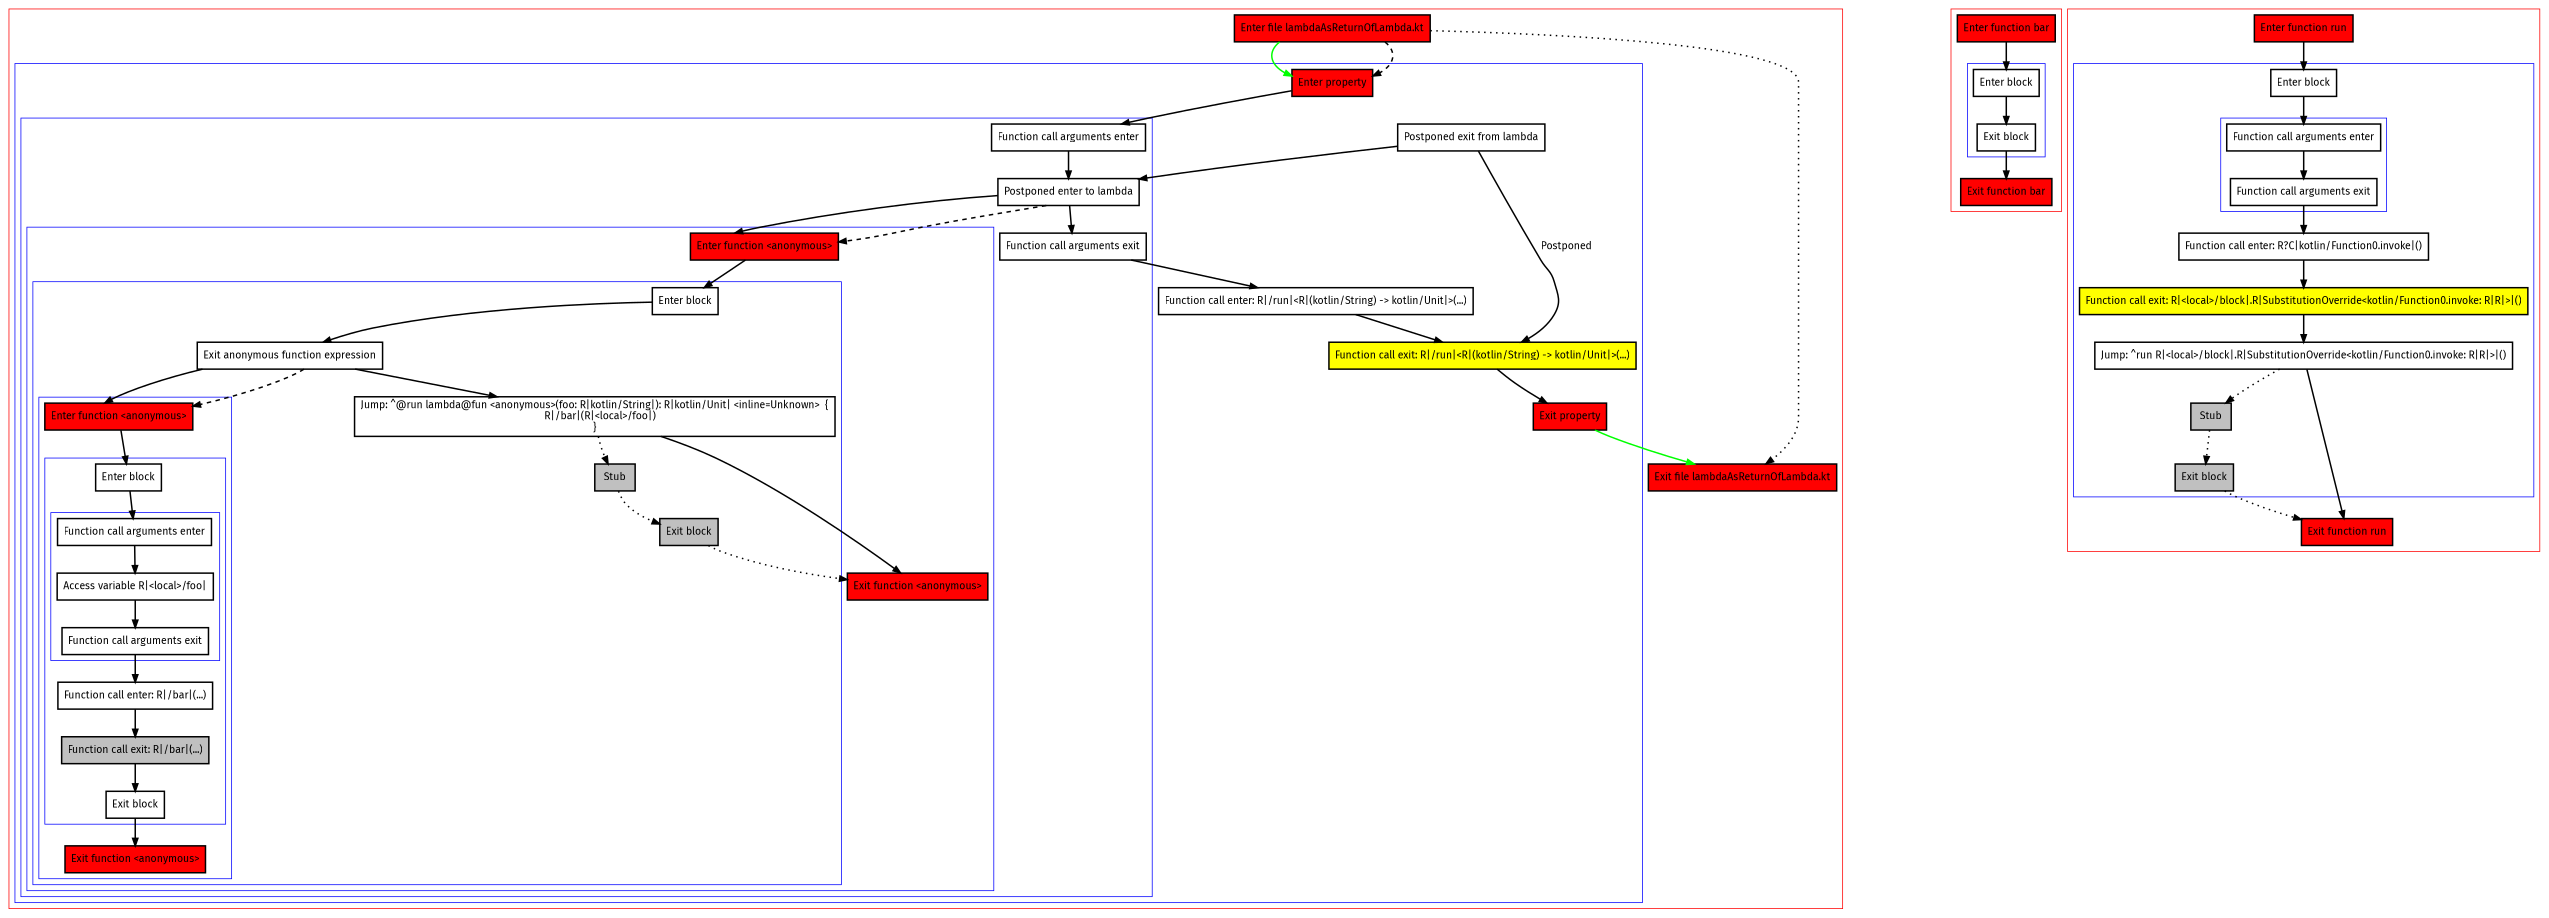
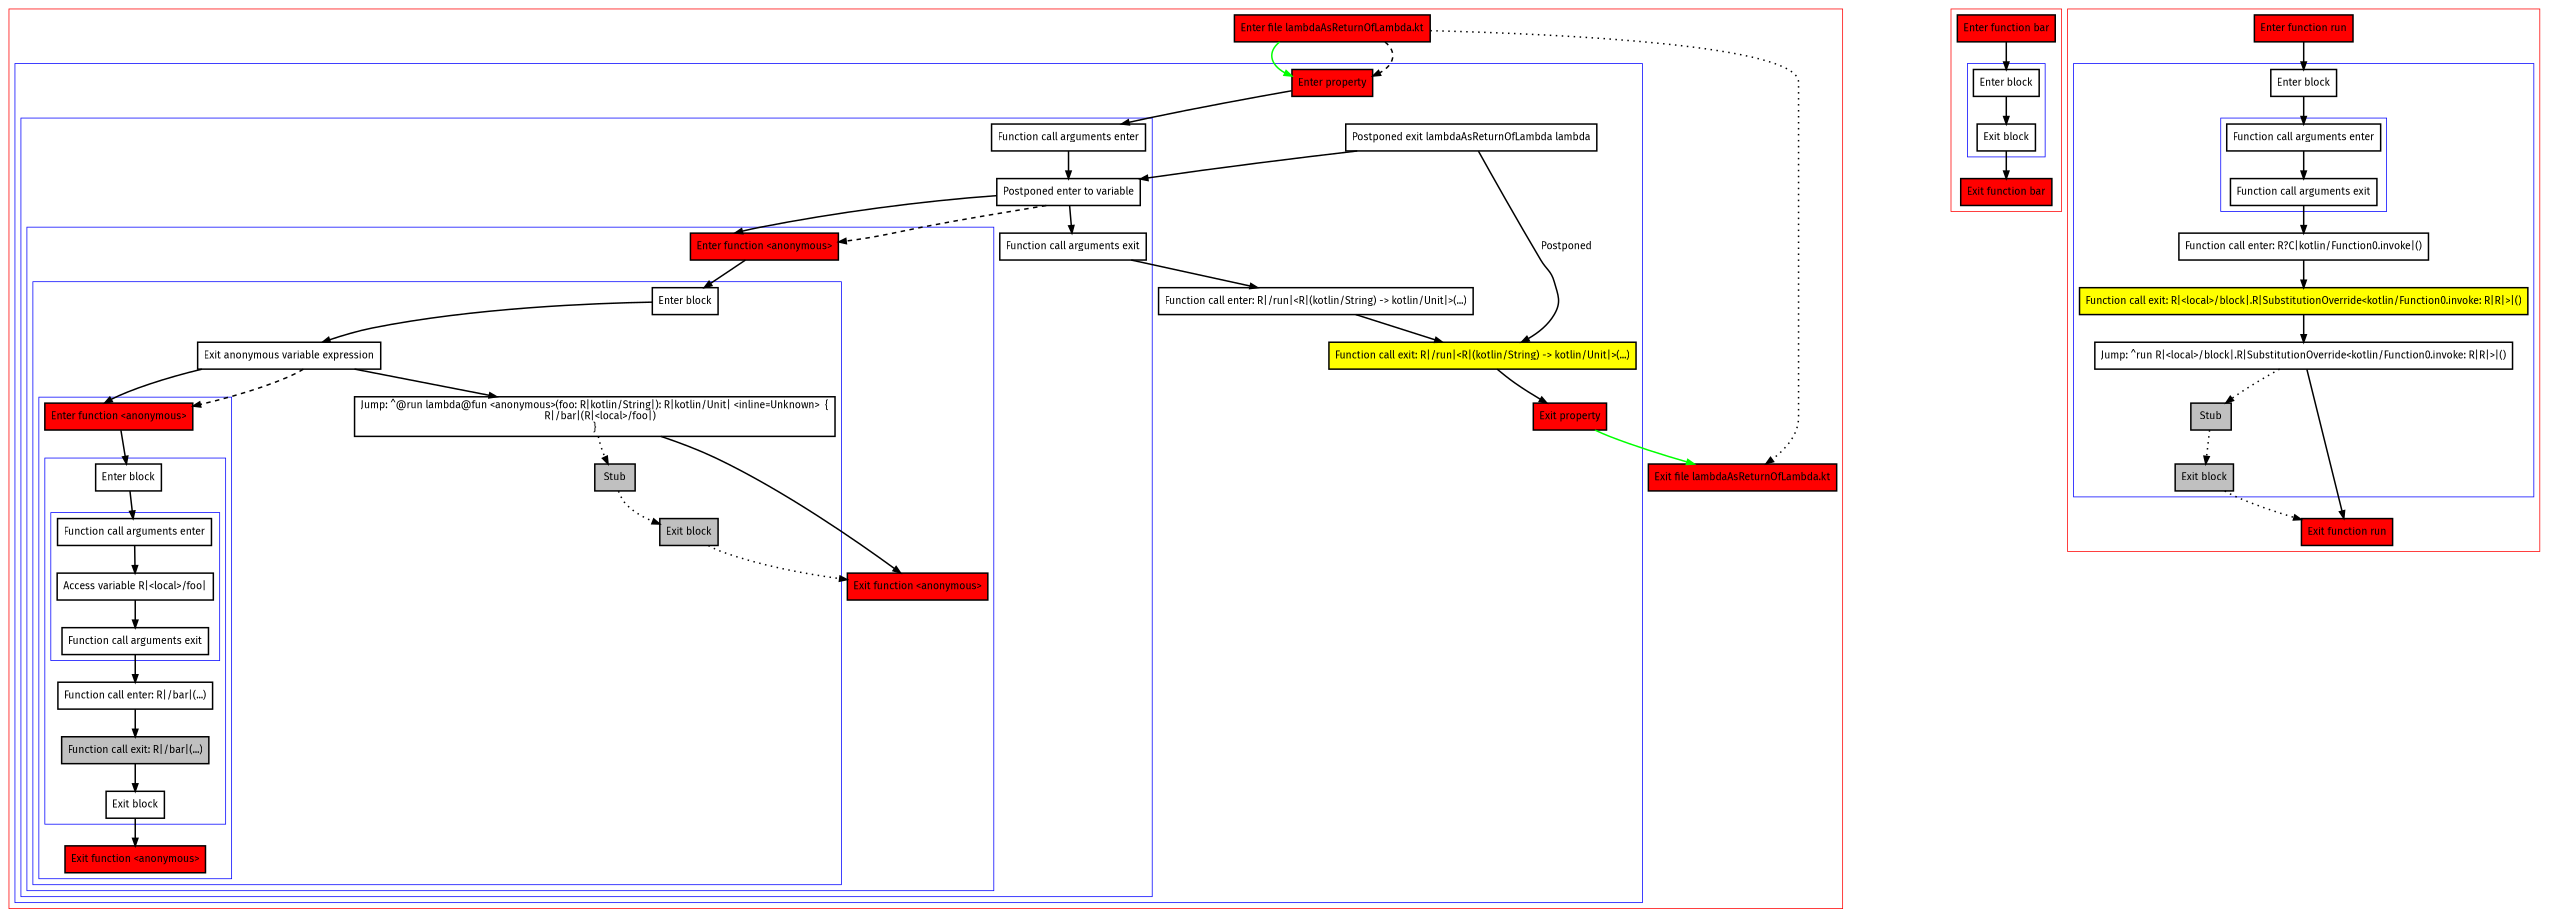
(1471, 137) -> (1471, 137)
(1069, 192) -> (1069, 192)
(290, 356) -> (289, 356)
